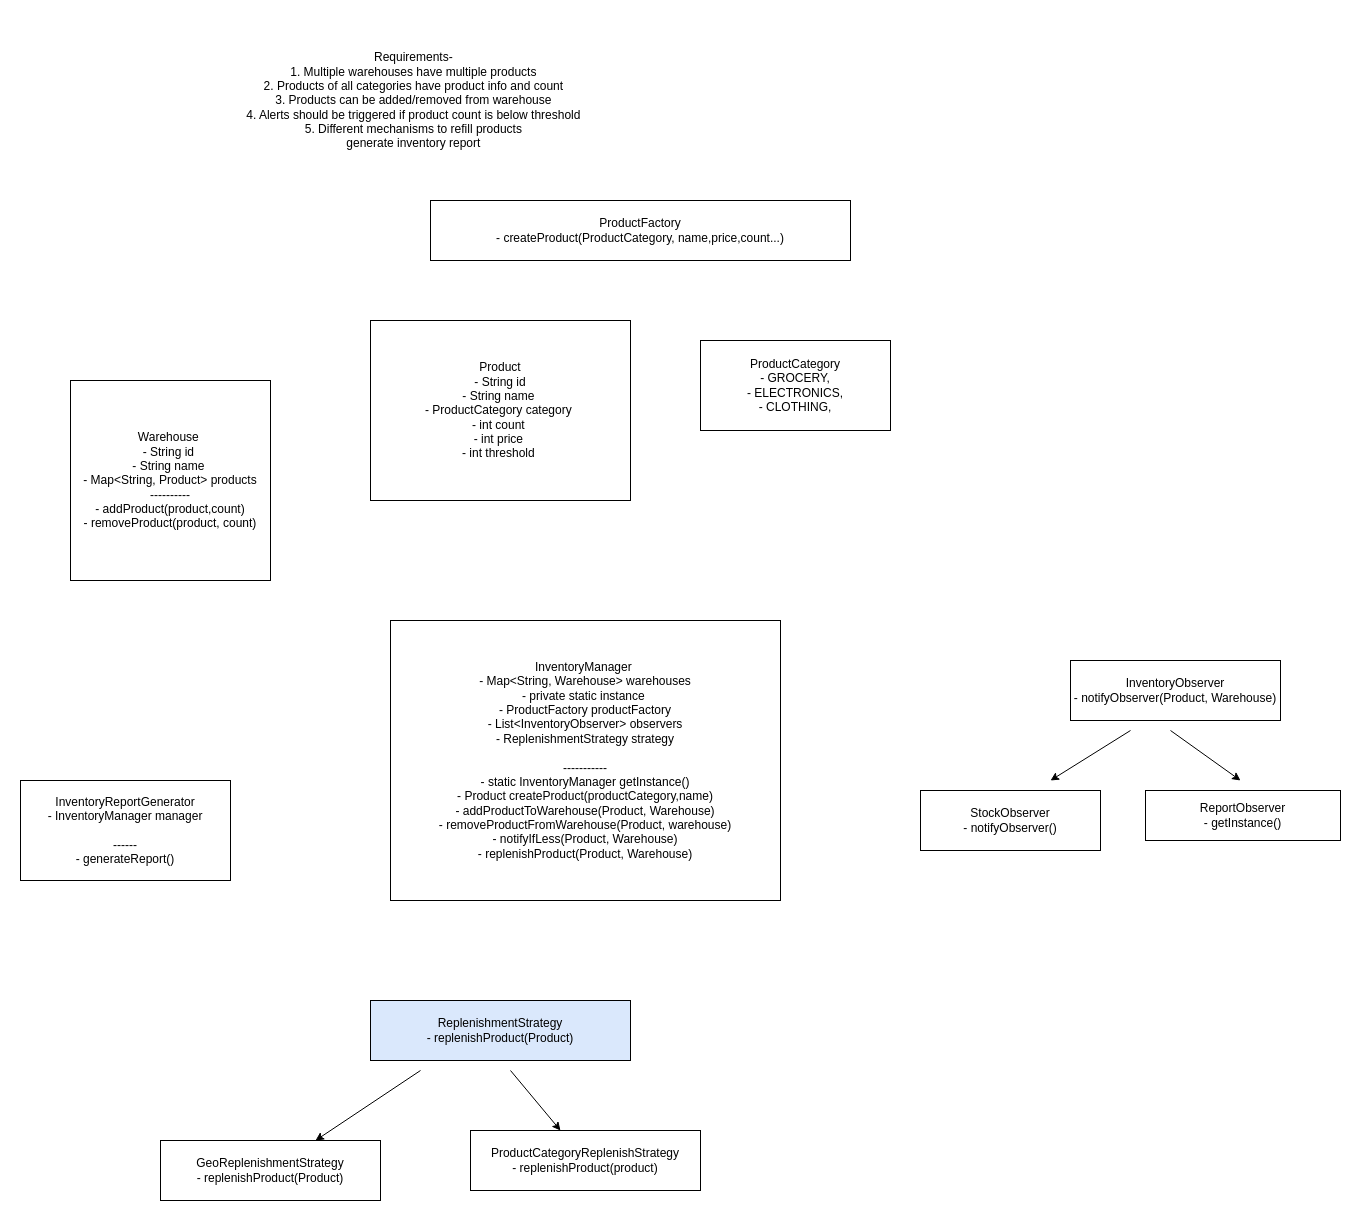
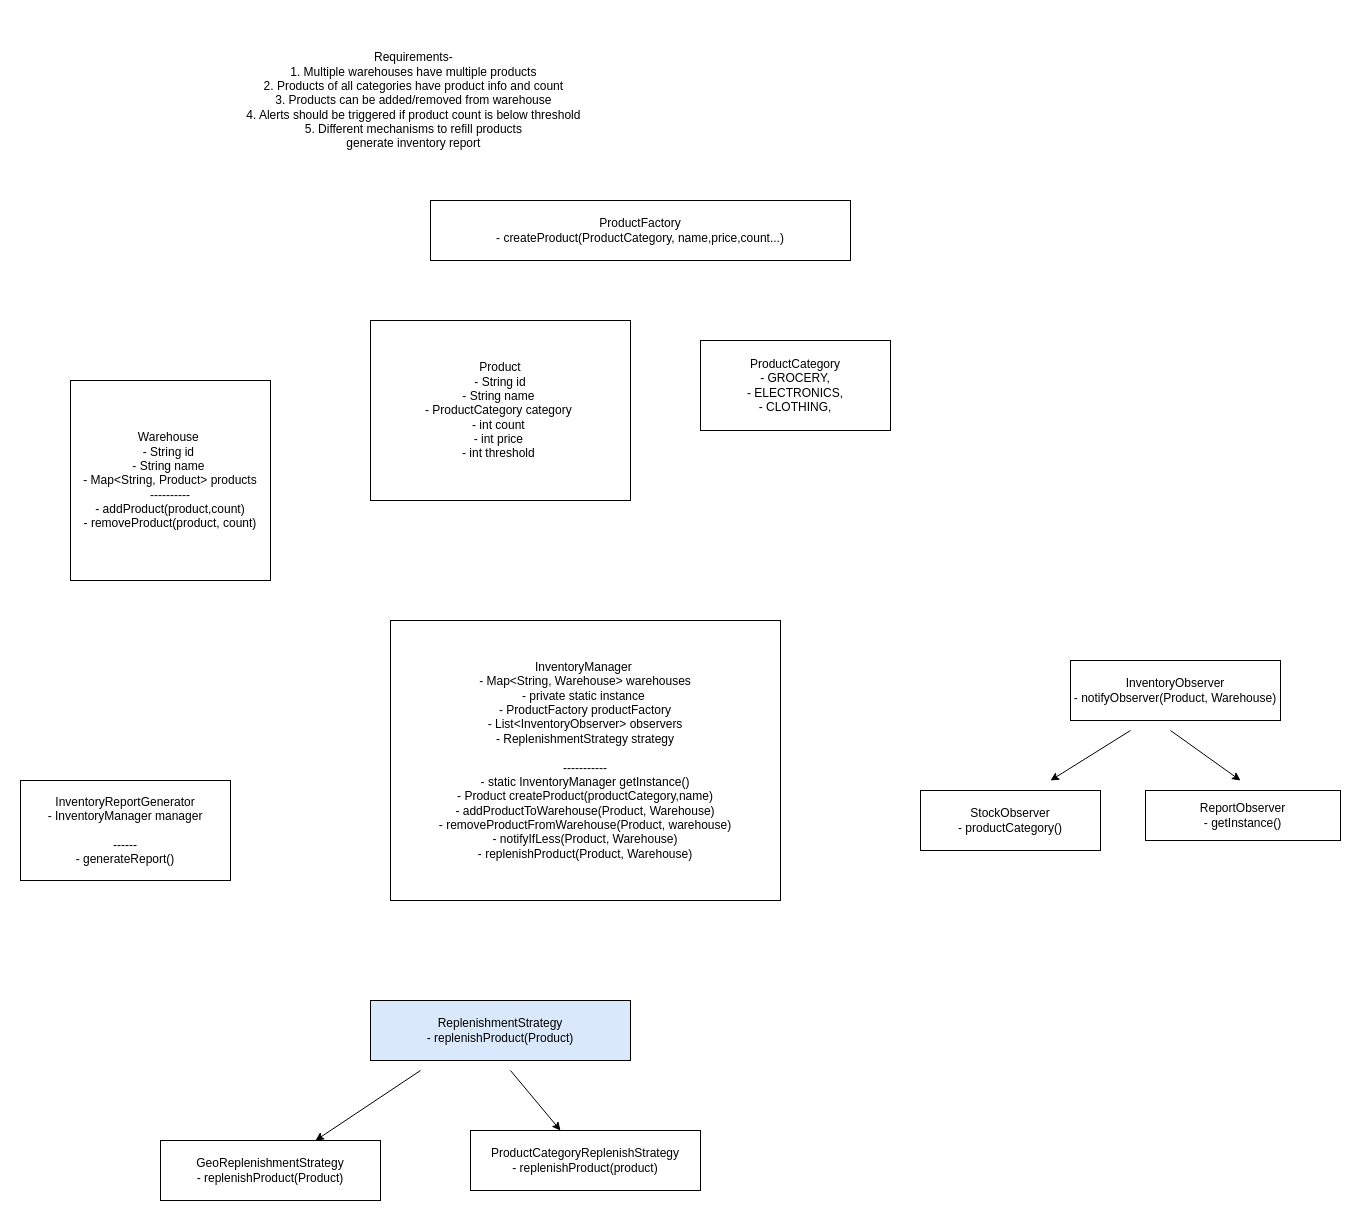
(1011, 821) -> (1011, 821)
